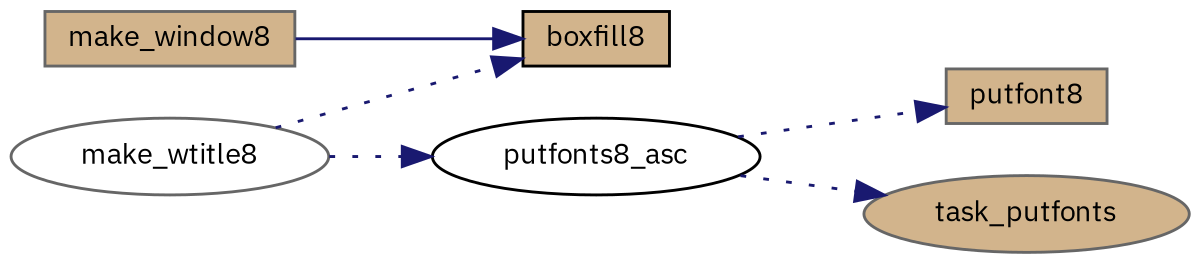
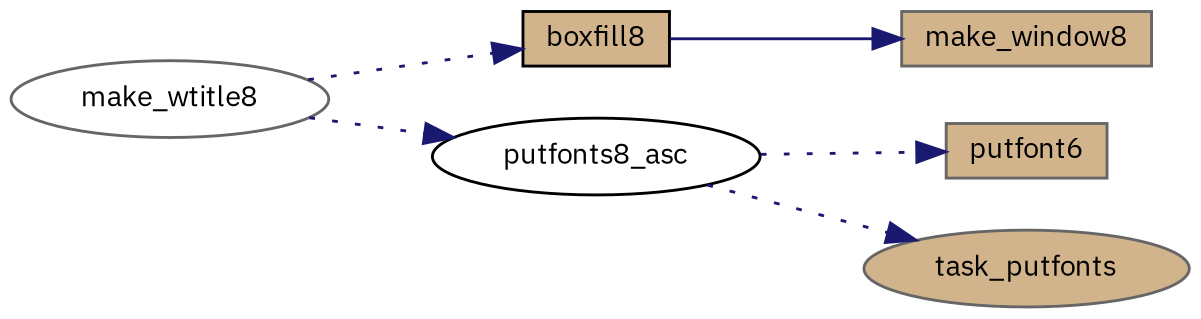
(394, 39) -> (771, 39)
(1027, 96) -> (1027, 151)
